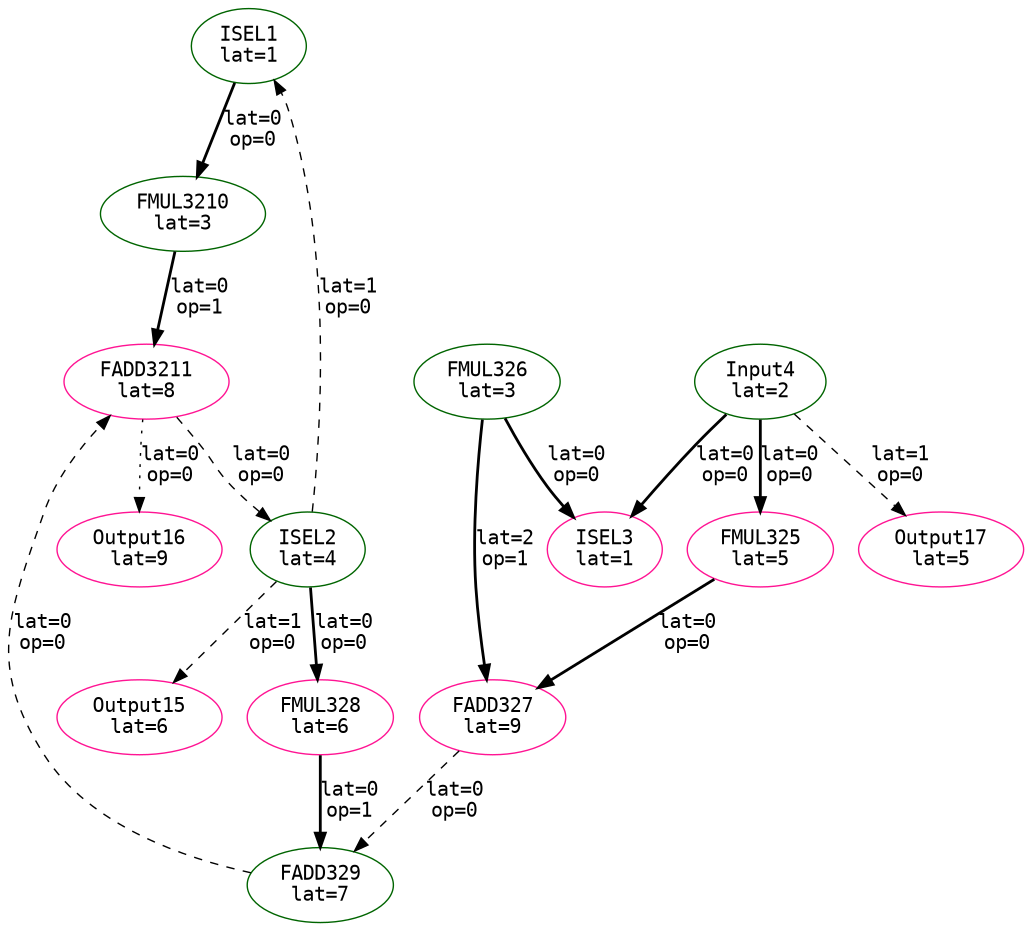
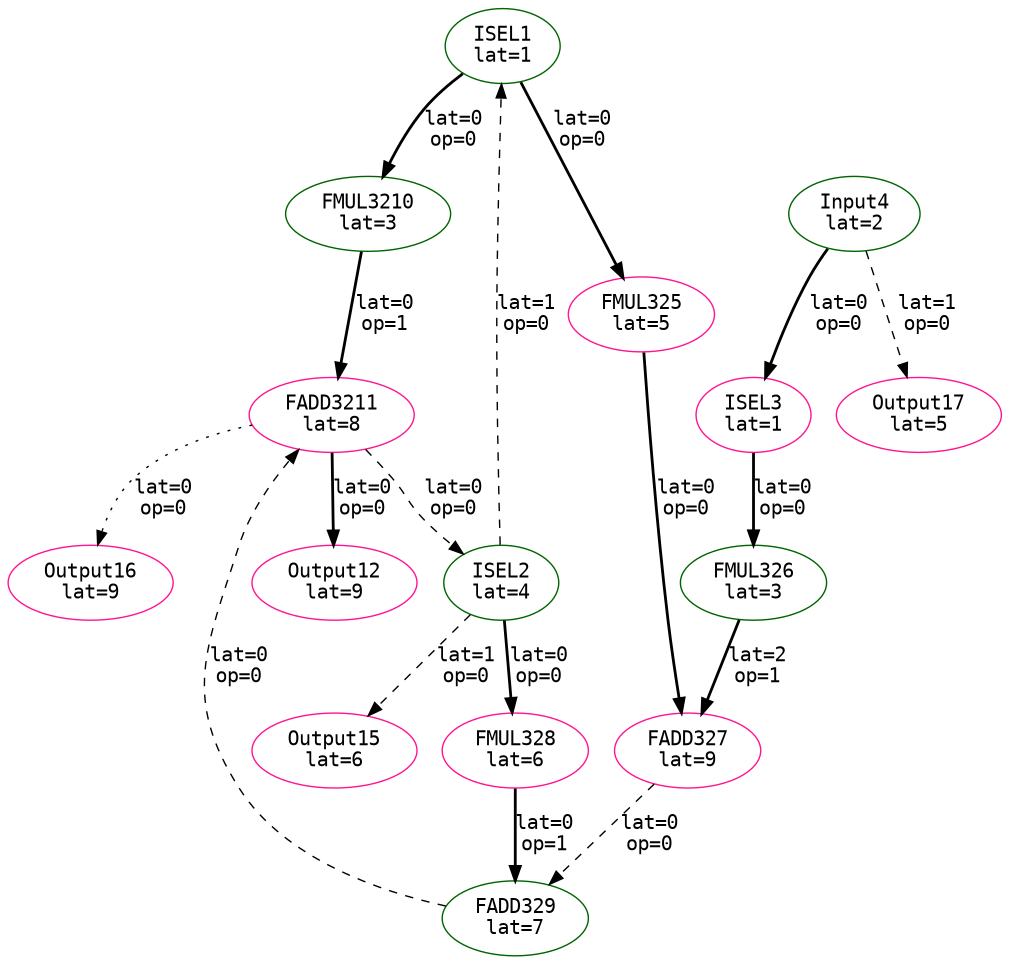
(760, 459) -> (569, 174)
(532, 464) -> (754, 492)
none -> (334, 583)
